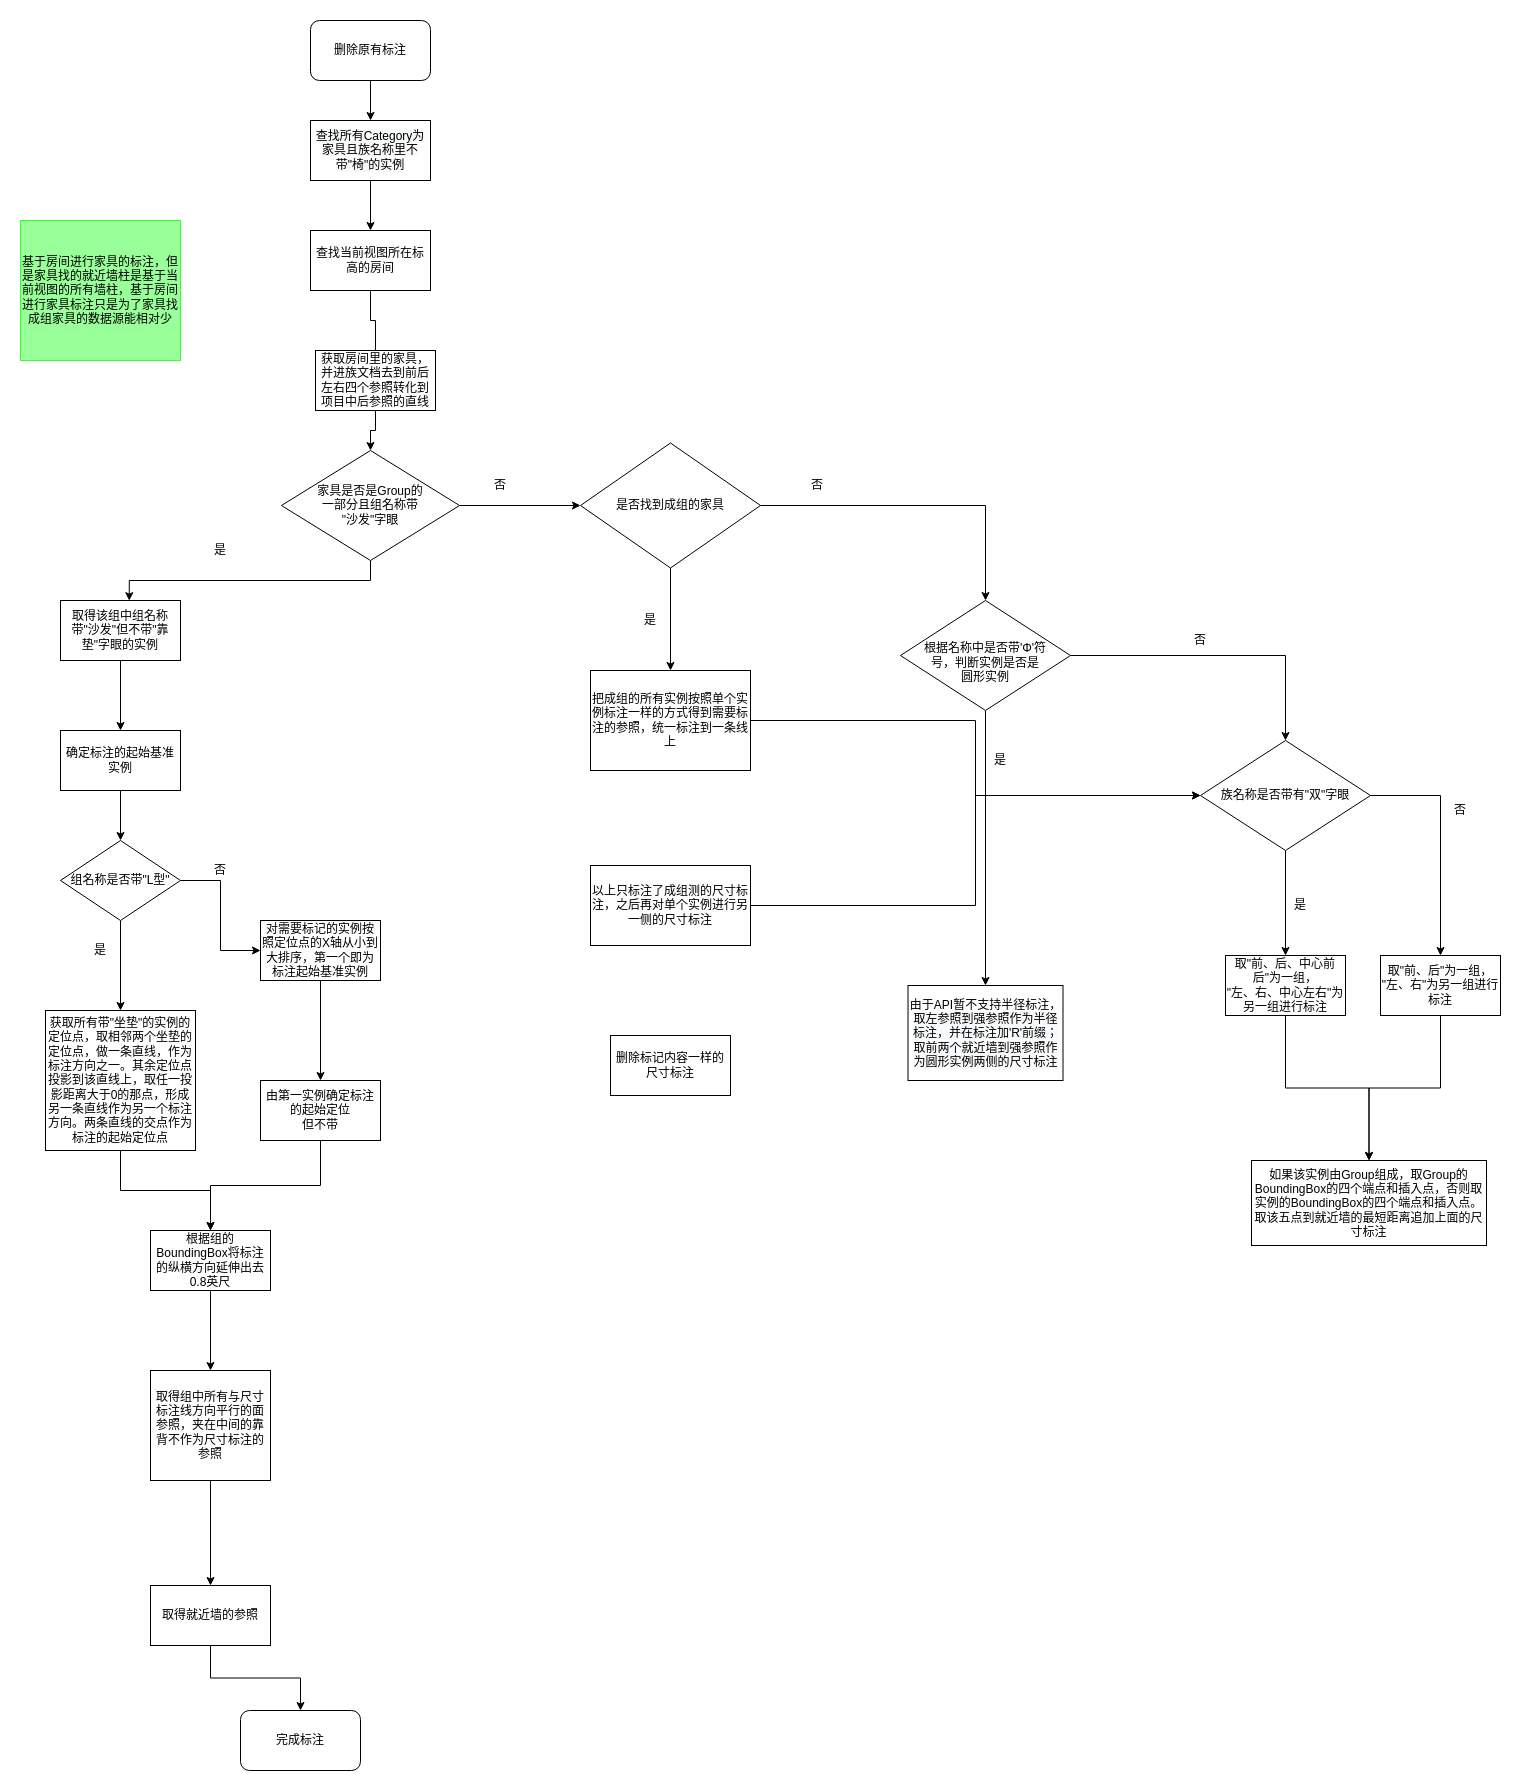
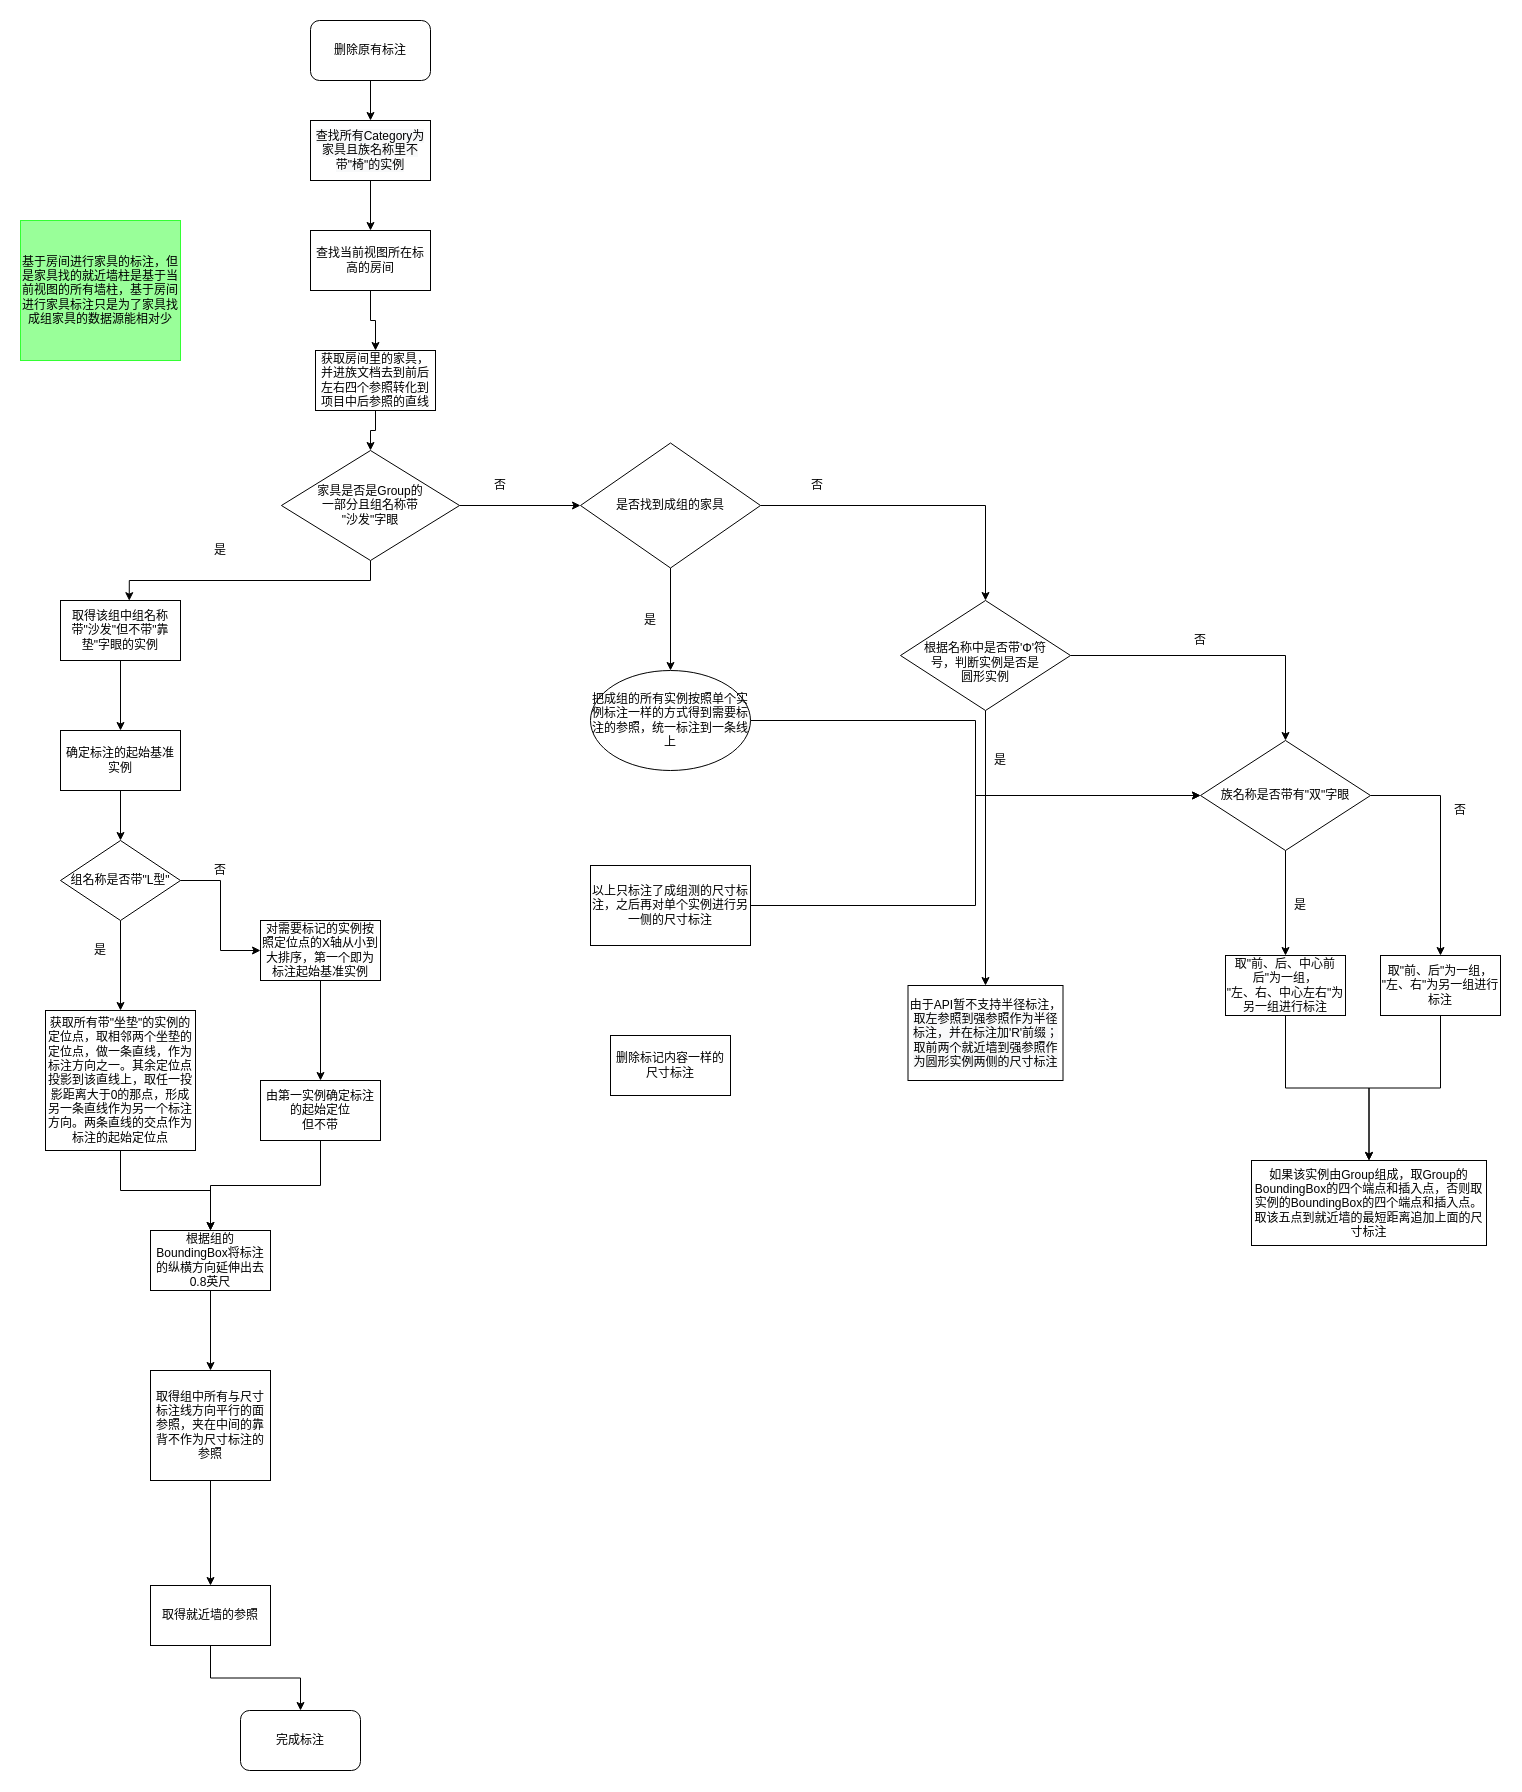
(376, 344) -> (376, 342)
(671, 721) -> (671, 721)
